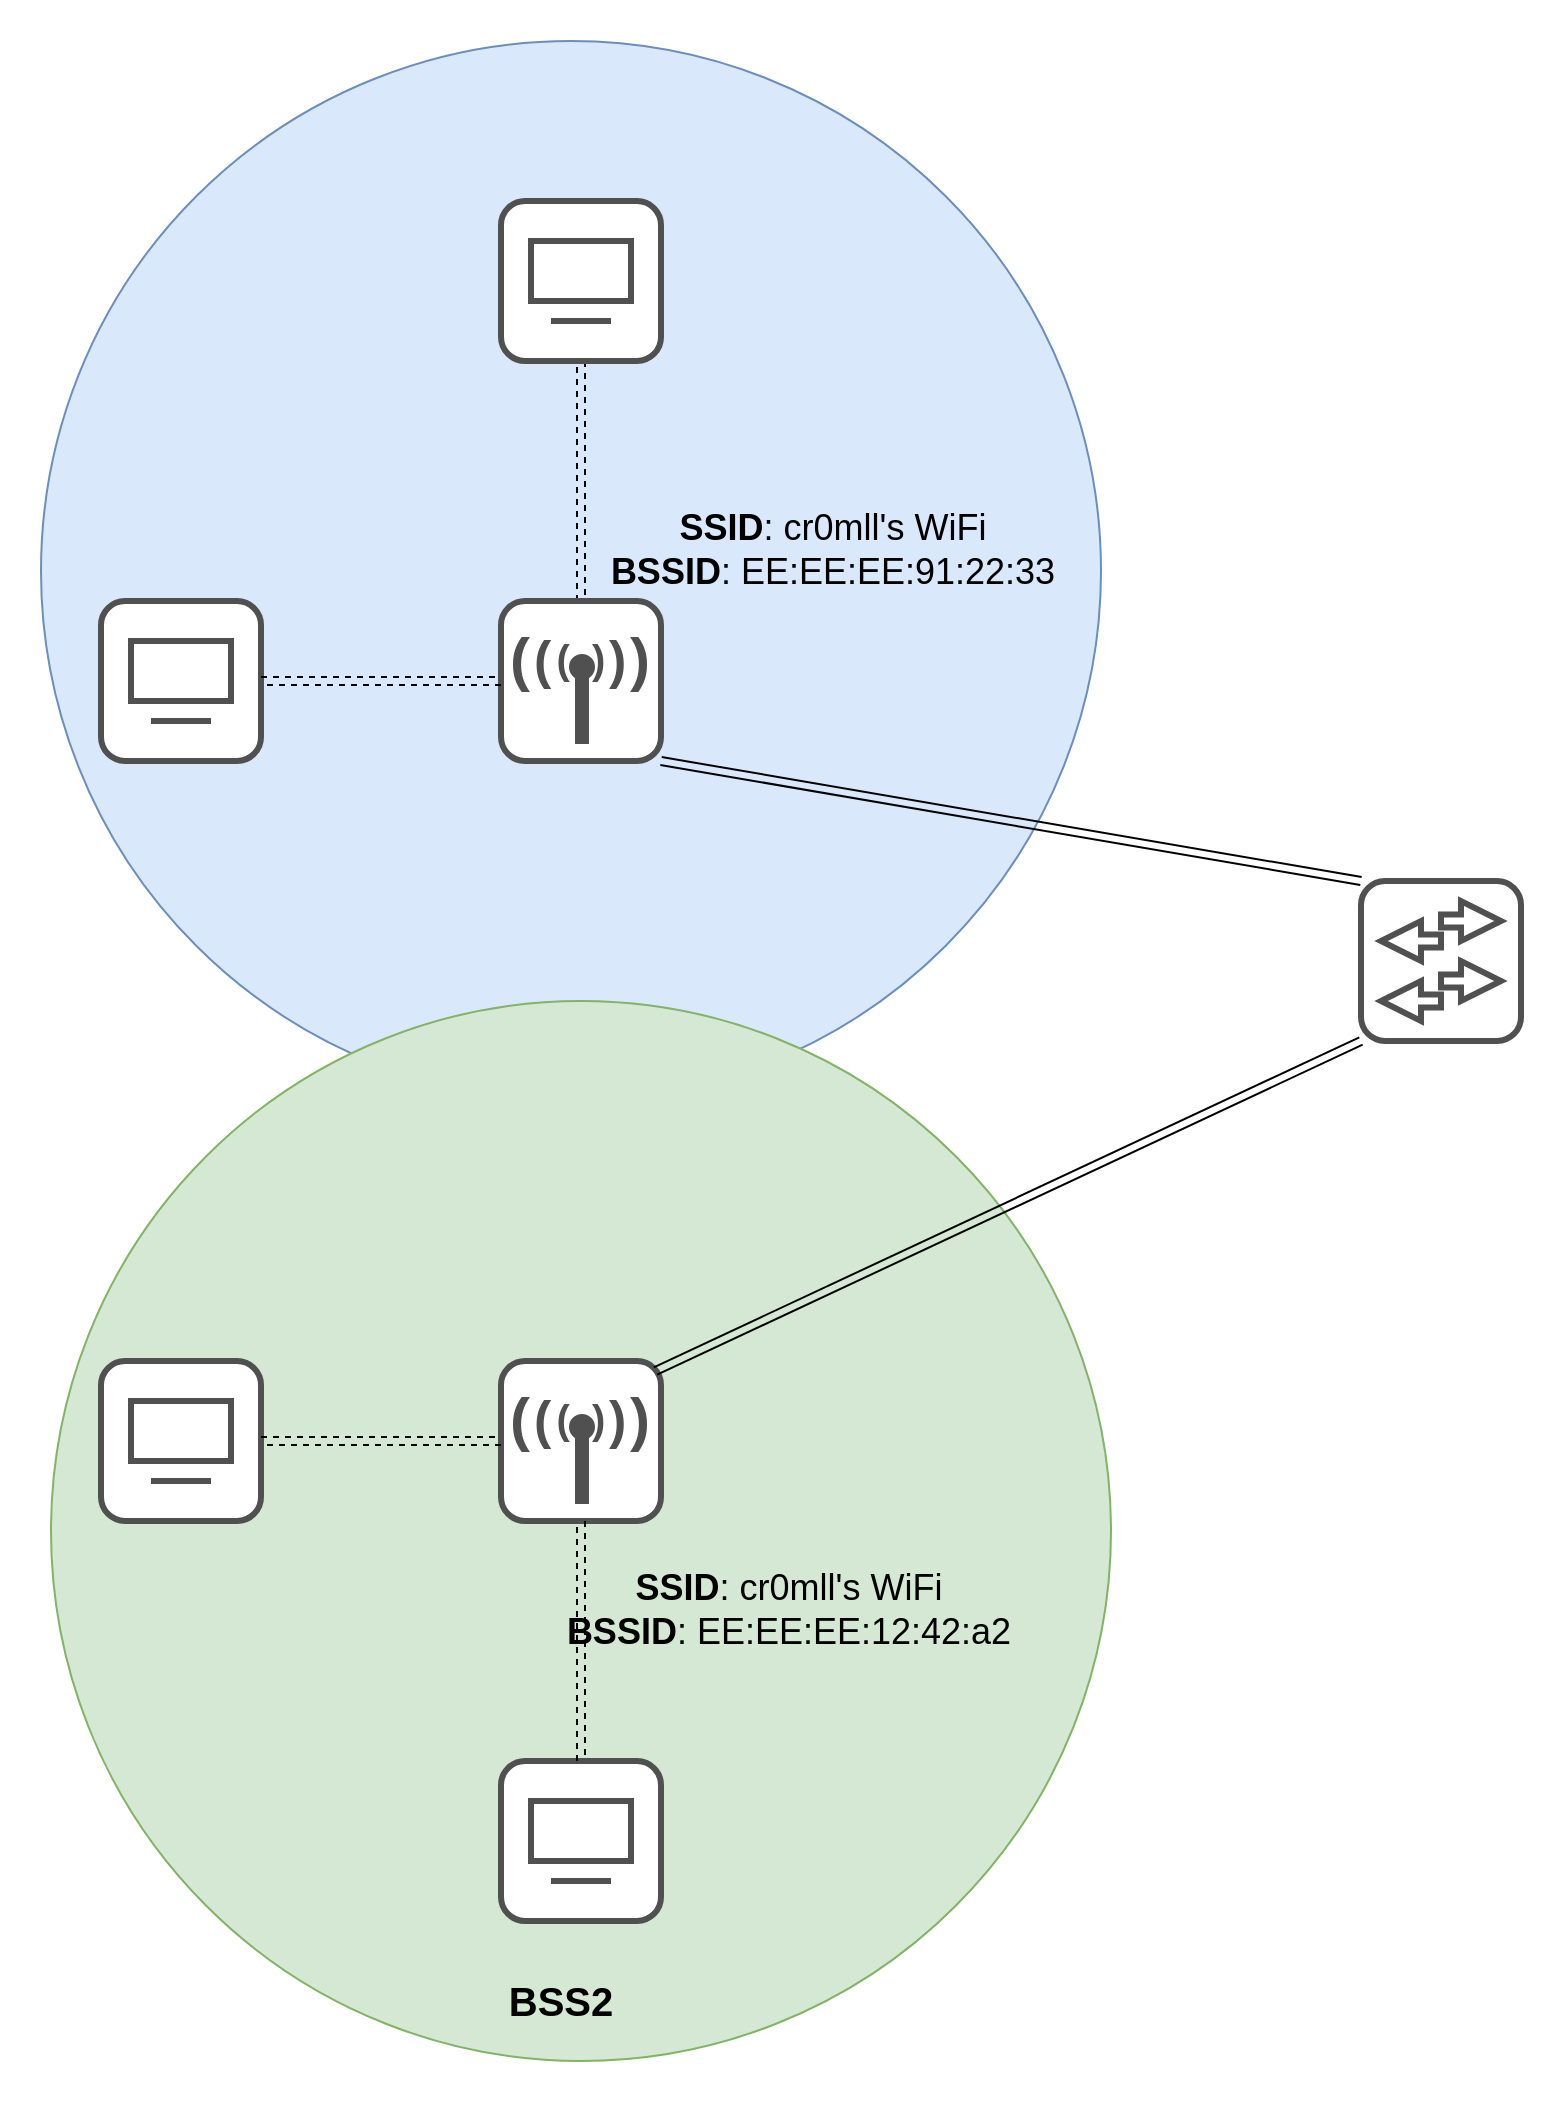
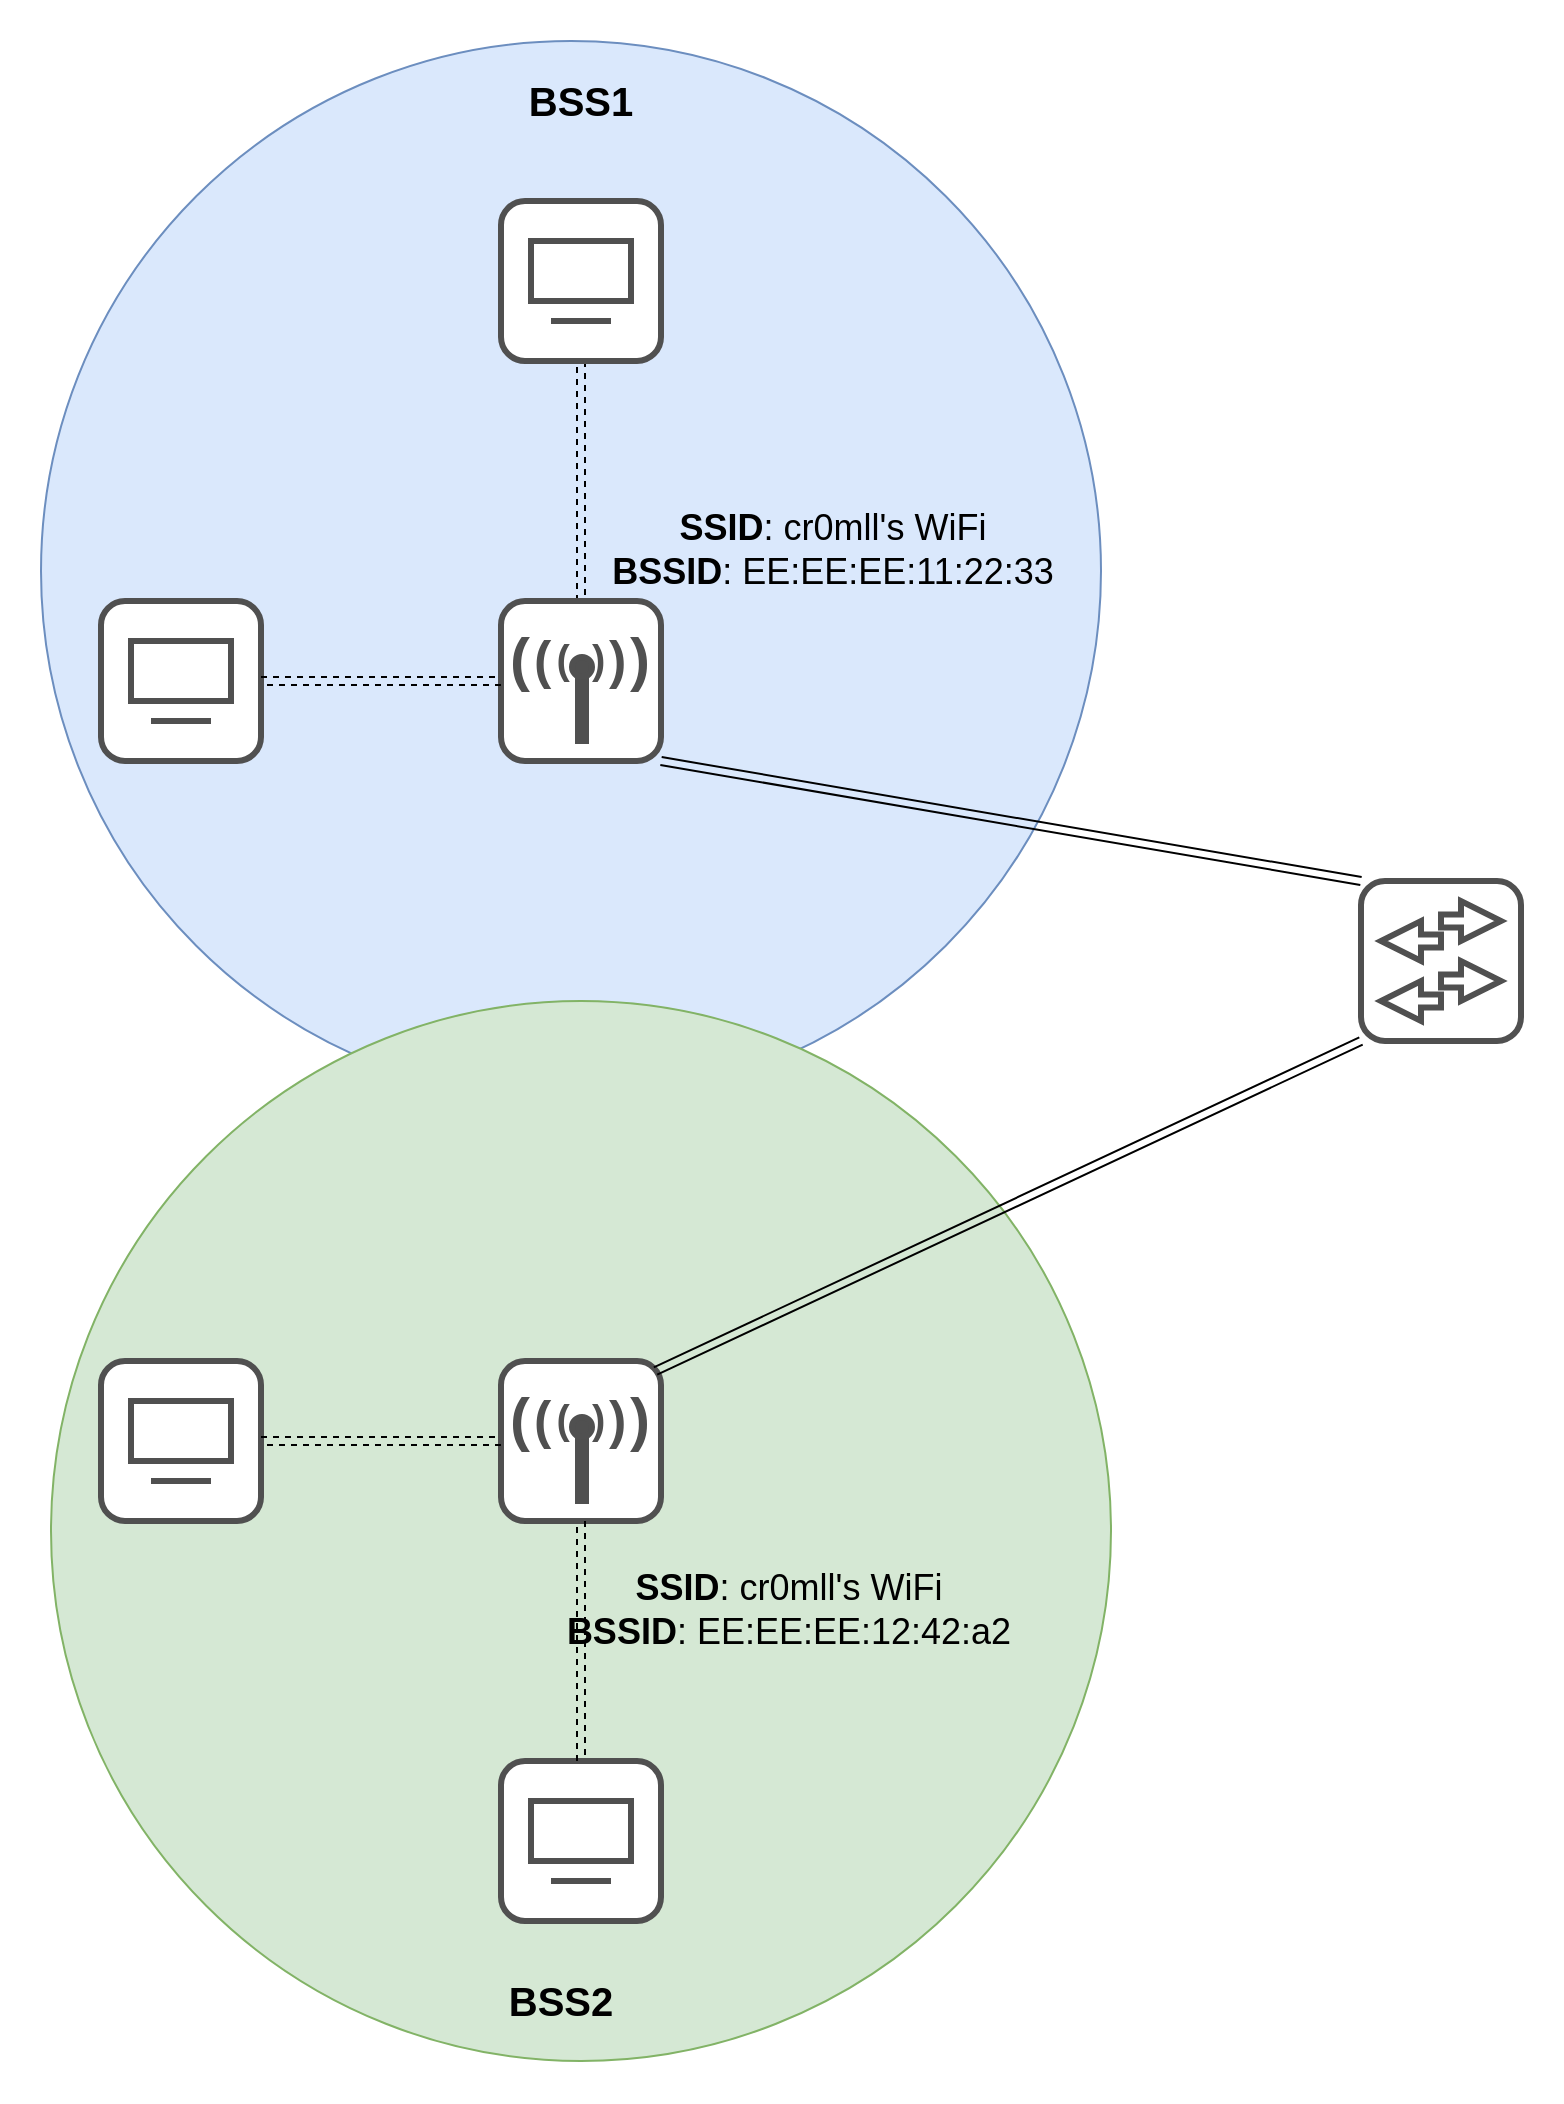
none -> (581, 101)
(834, 551) -> (834, 551)
